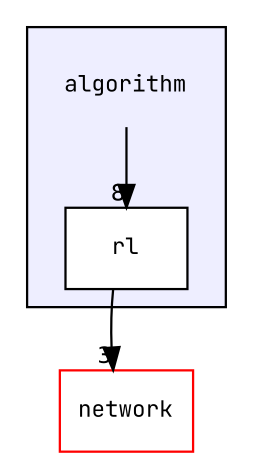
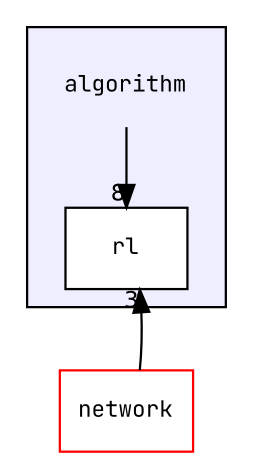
(111, 322) -> (142, 341)
